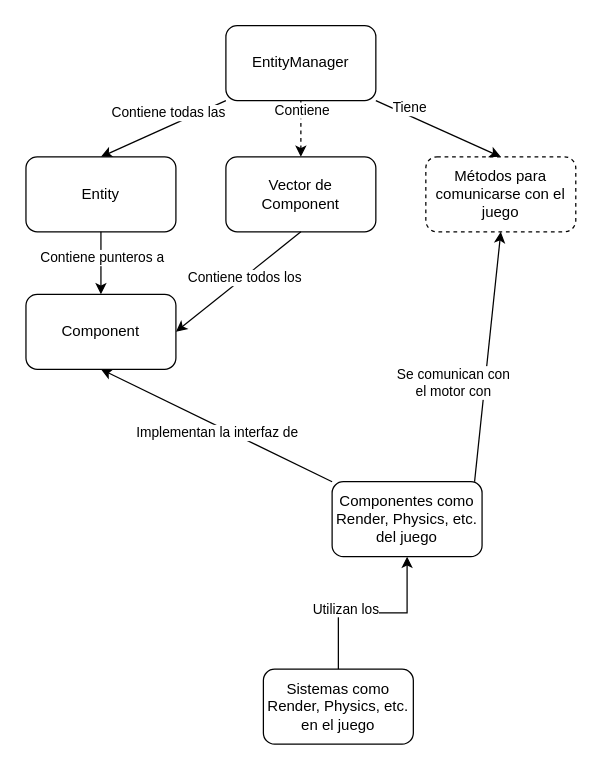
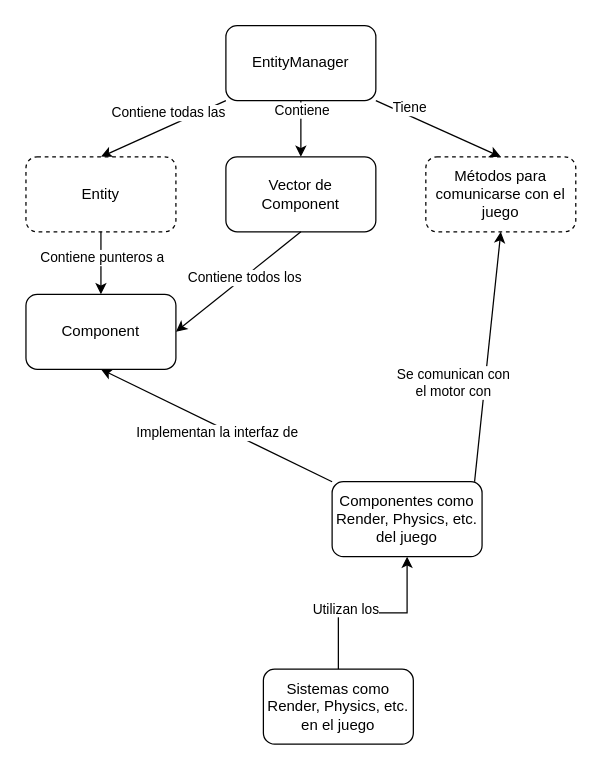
(301, 131) -> (301, 131)
(101, 194) -> (101, 194)
